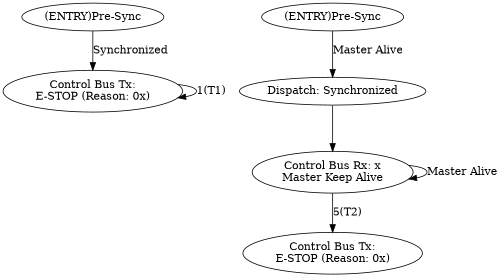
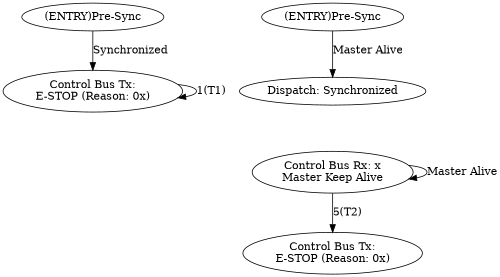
(333, 125) -> none
